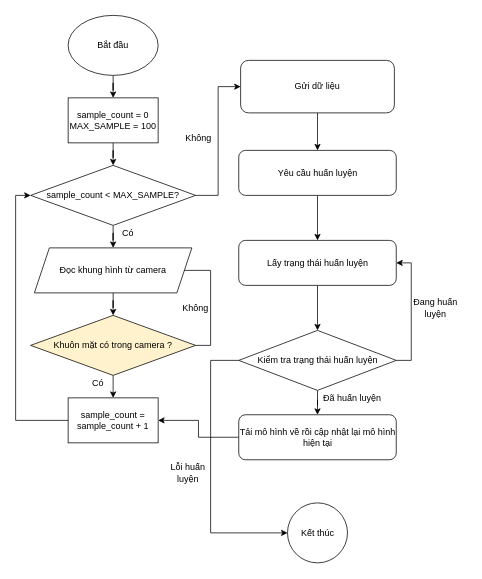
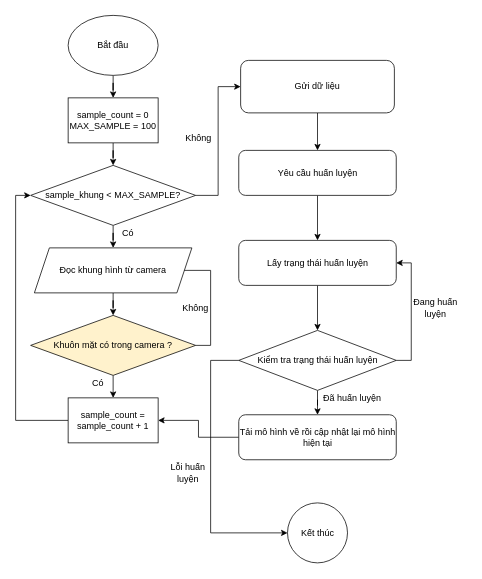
(113, 195) -> (113, 195)
